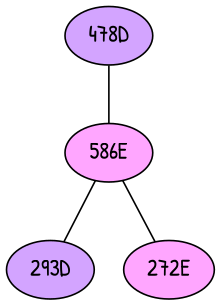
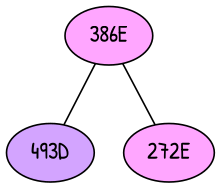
(109, 36) -> none
(109, 153) -> (109, 36)
(50, 270) -> (50, 153)
